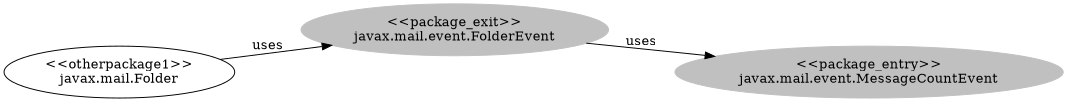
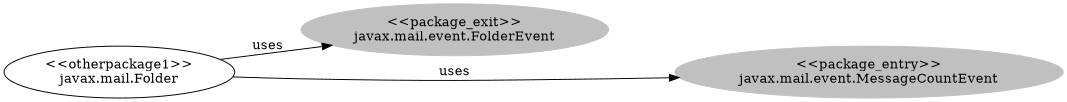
(646, 49) -> (451, 80)
